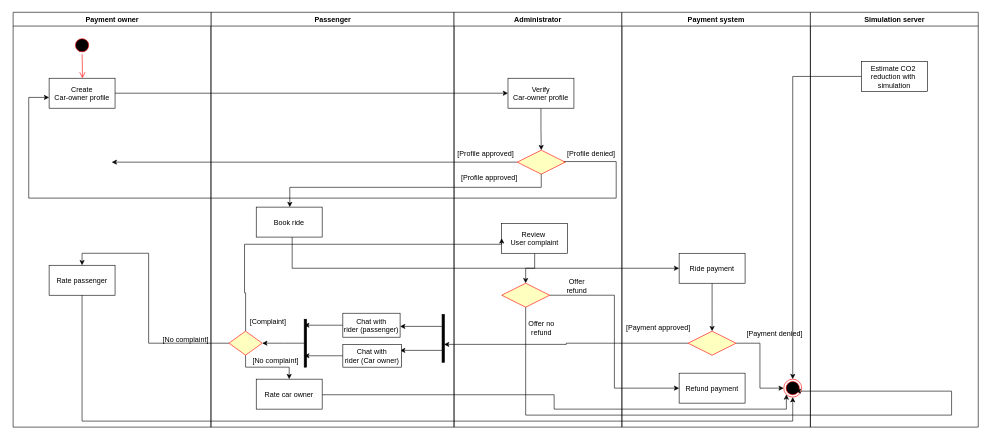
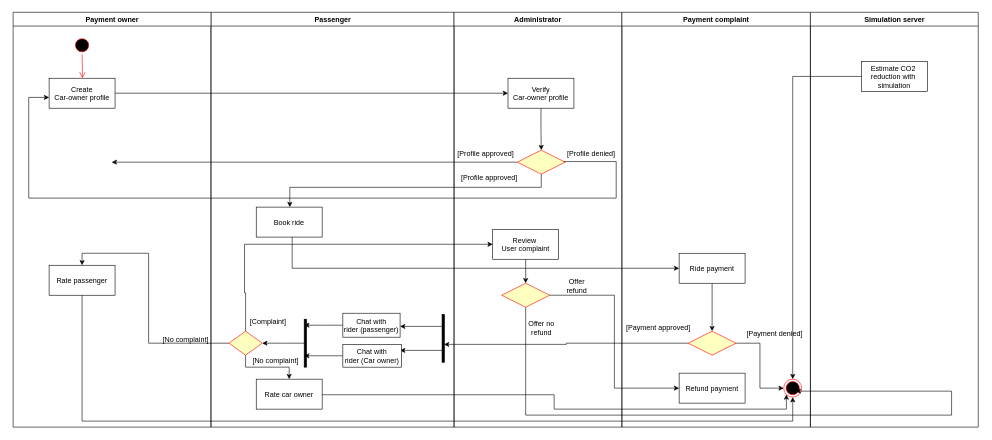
(716, 20) -> (716, 20)
(535, 239) -> (526, 245)
